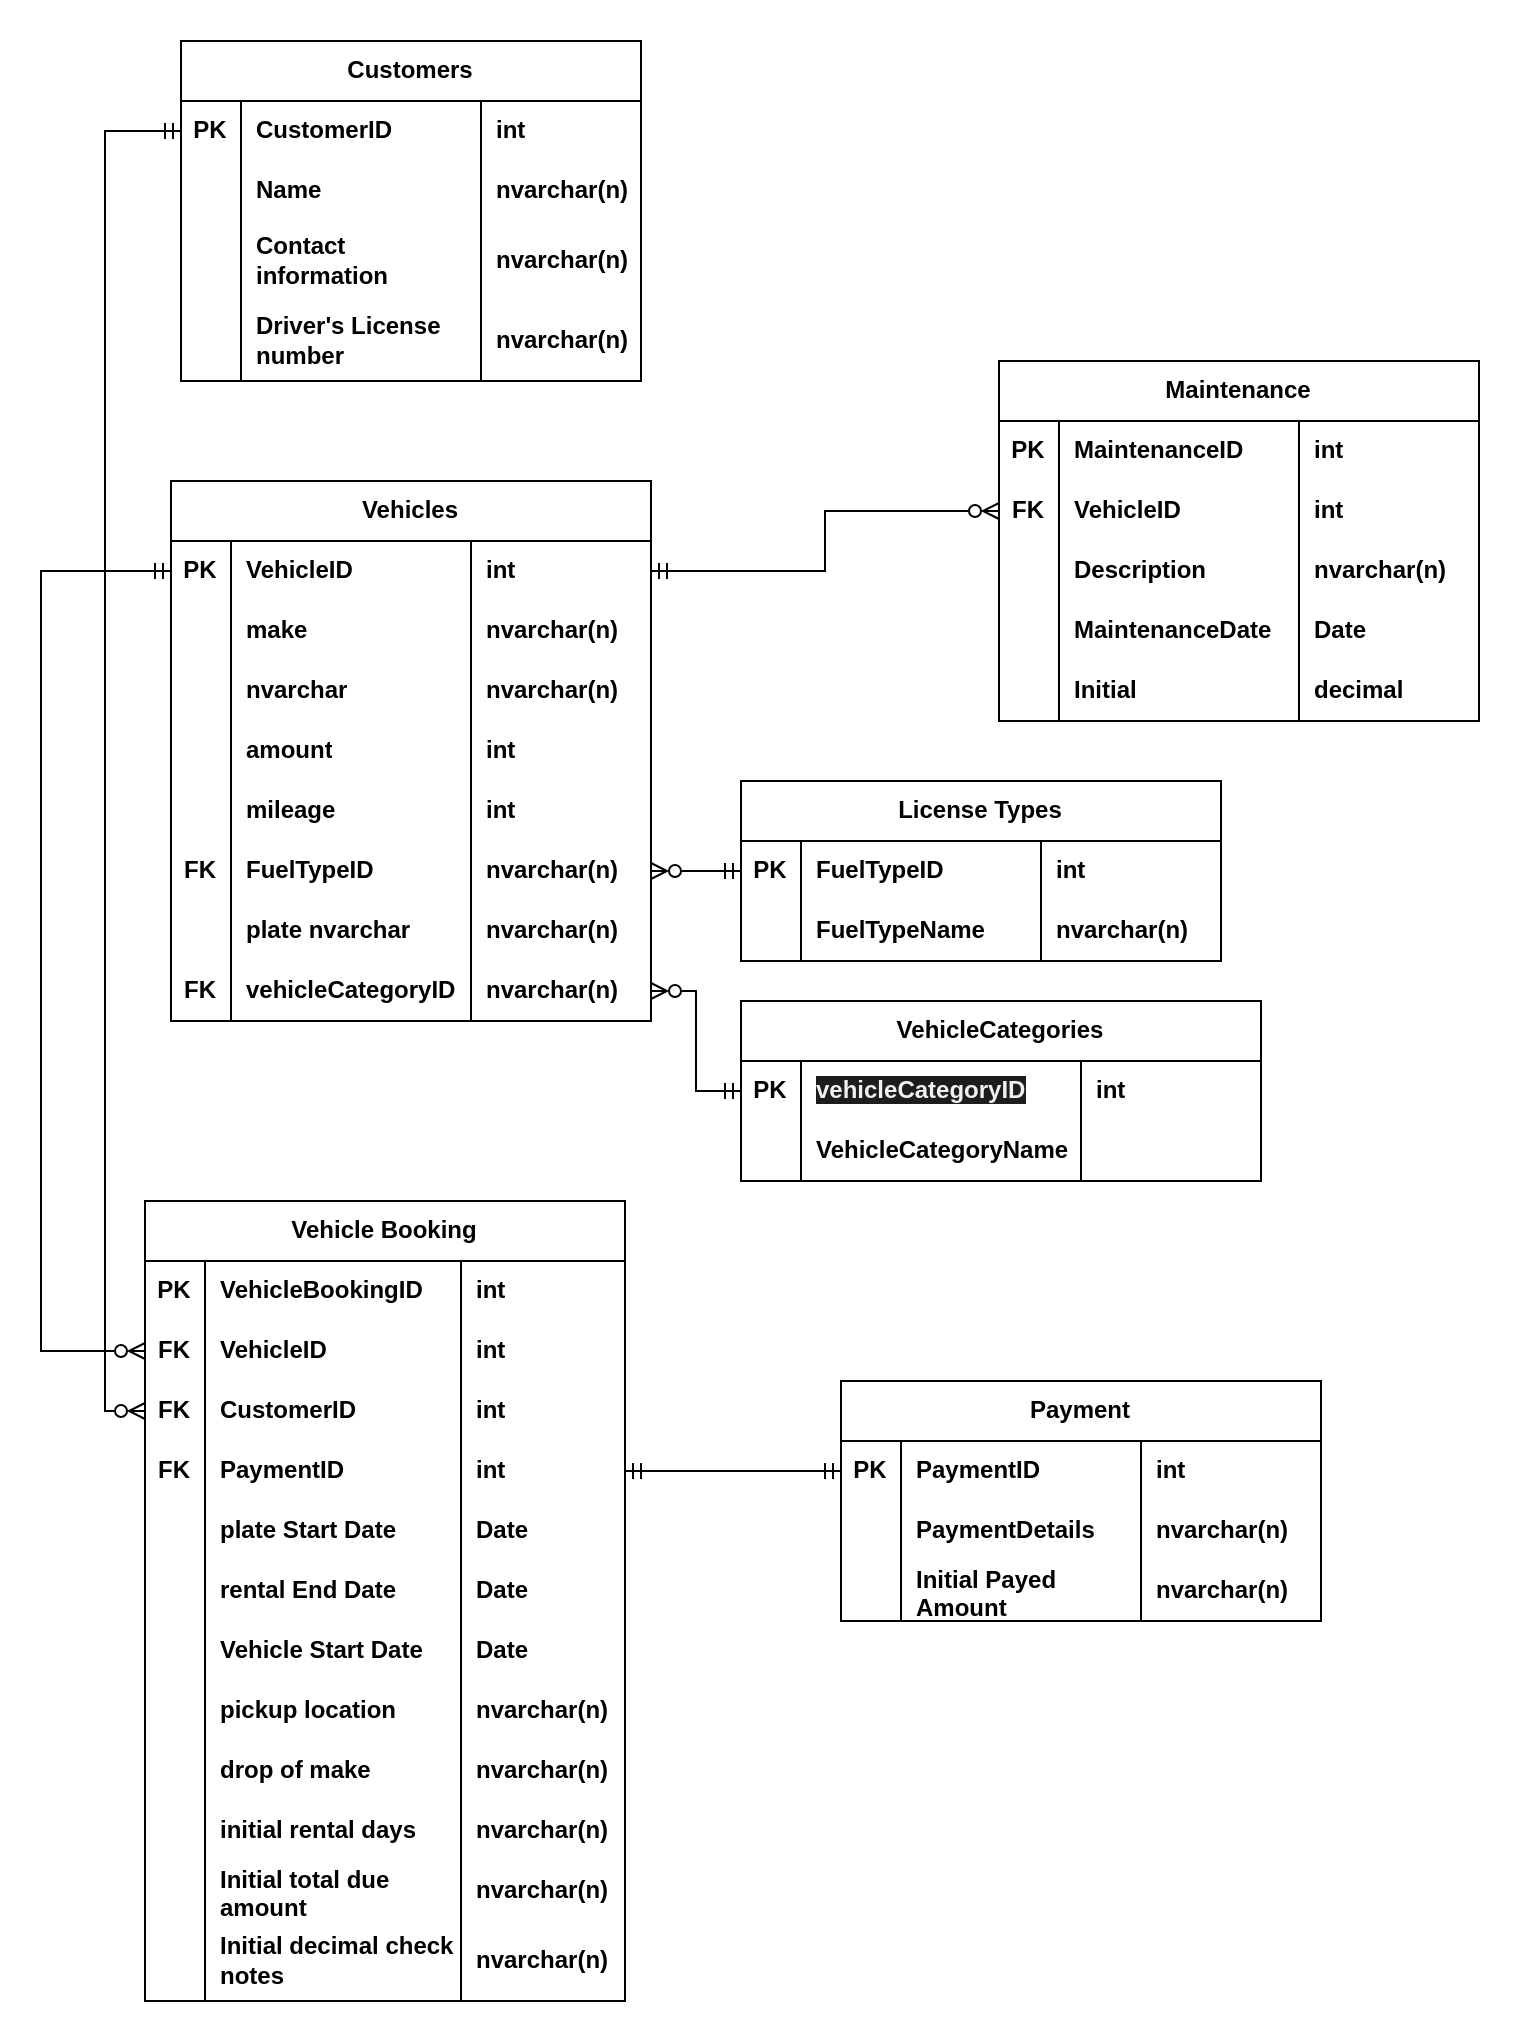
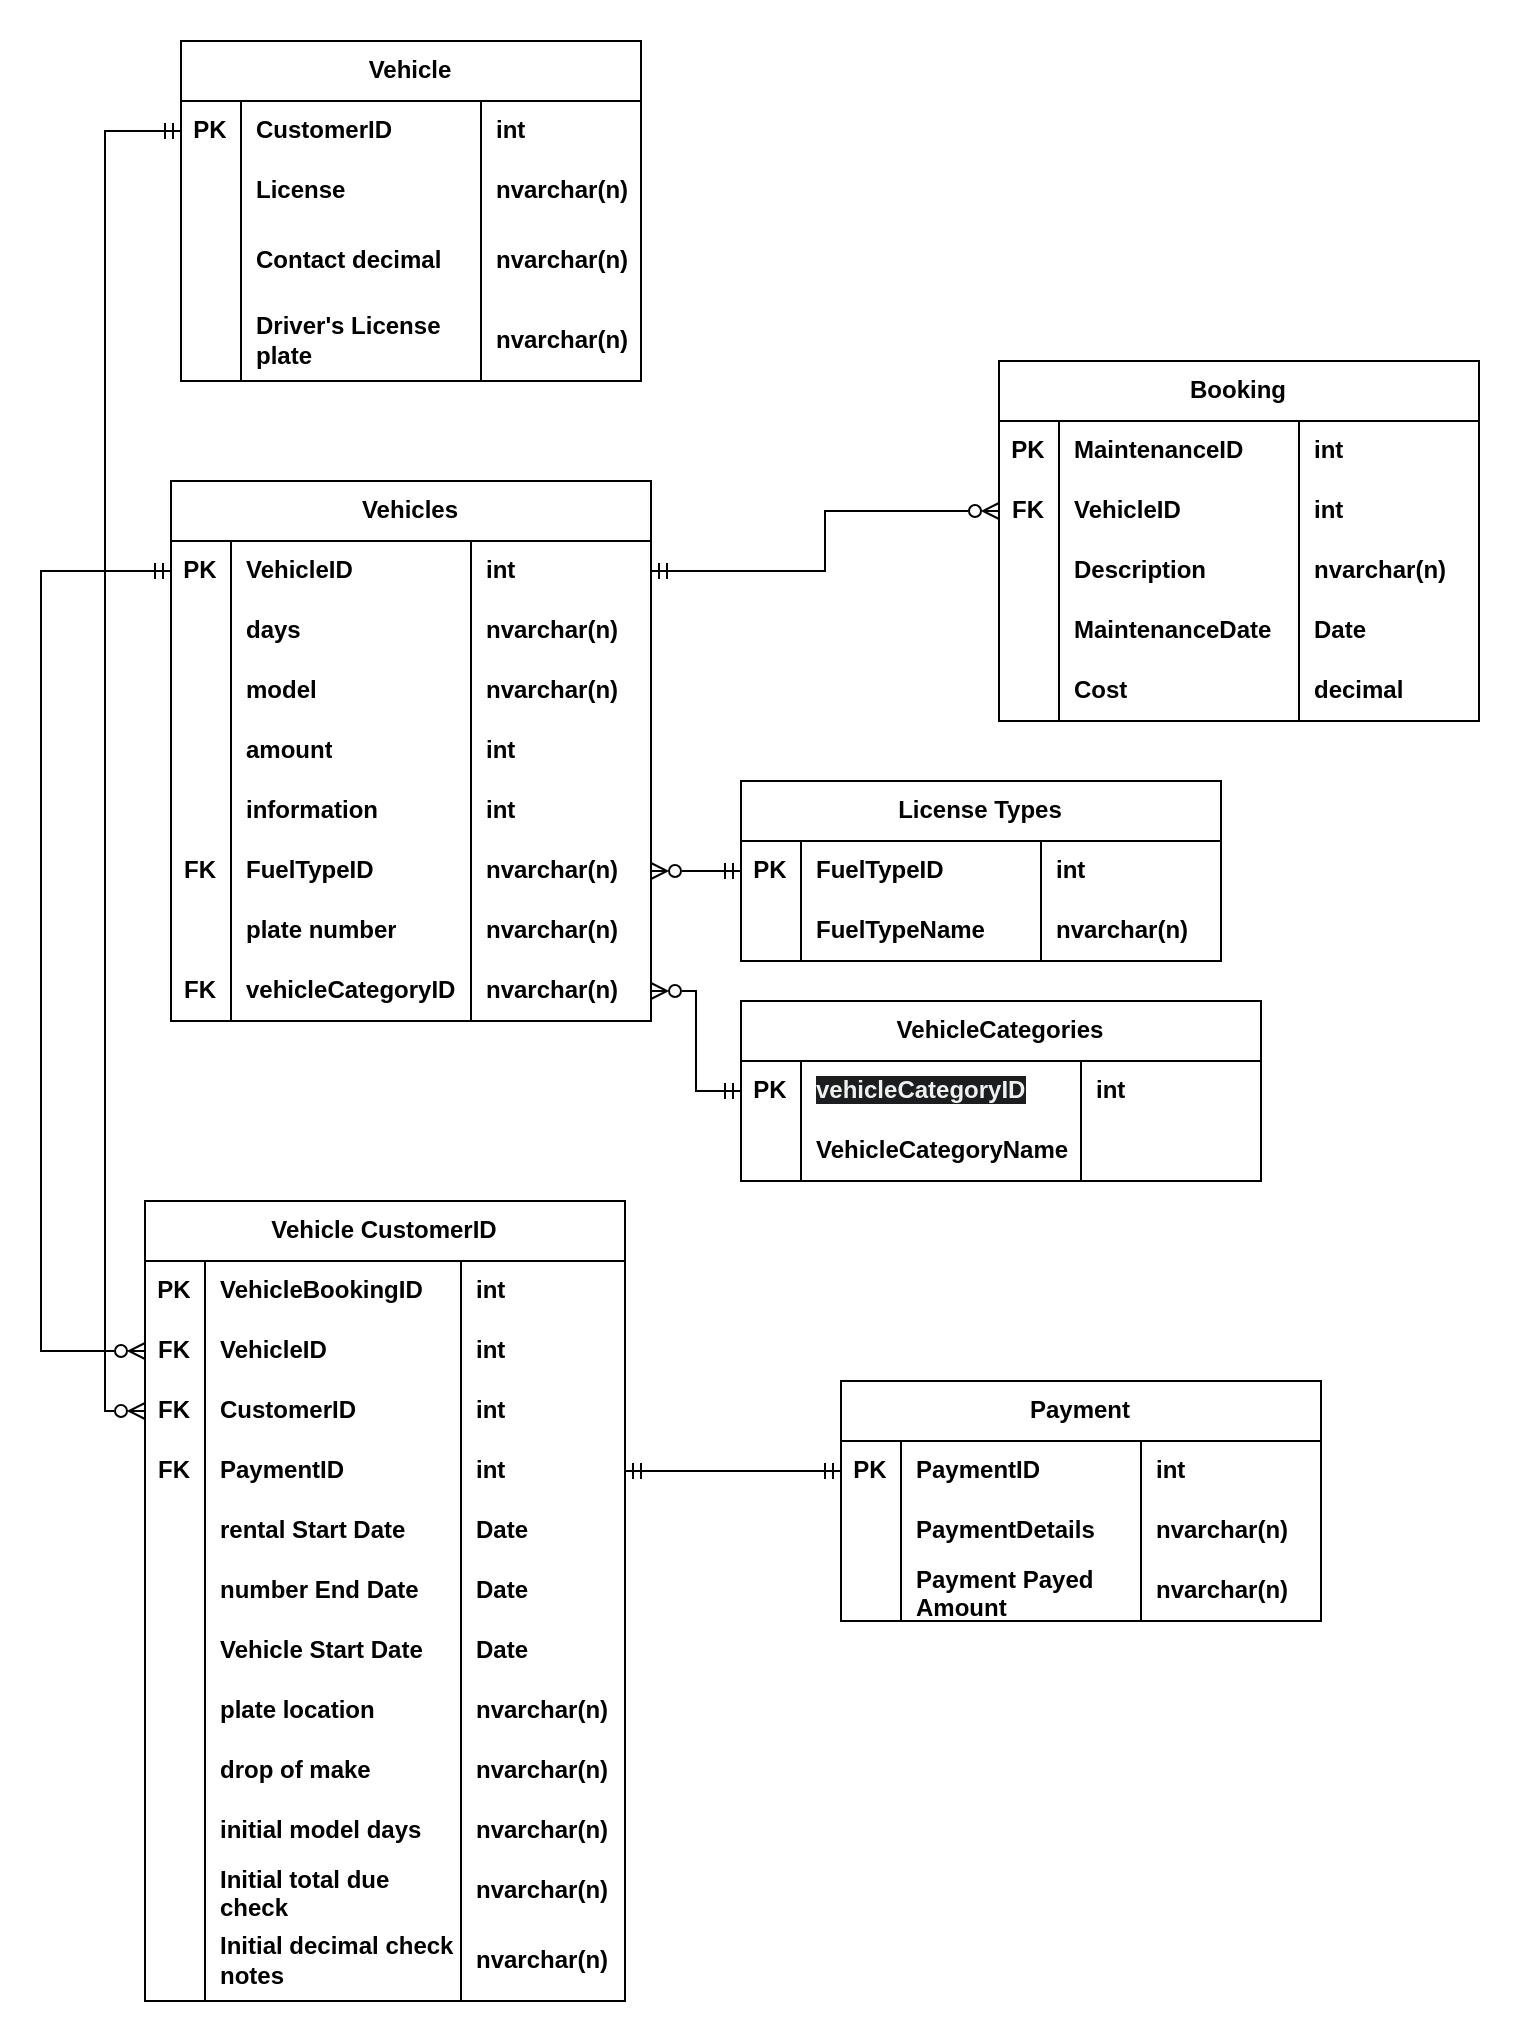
(411, 71) -> (411, 71)
(284, 191) -> (301, 191)
(369, 261) -> (348, 261)
(369, 341) -> (369, 341)
(1239, 391) -> (1239, 391)
(274, 631) -> (274, 631)
(301, 691) -> (277, 691)
(1113, 691) -> (1102, 691)
(288, 811) -> (315, 811)
(335, 931) -> (321, 931)
(385, 1231) -> (385, 1231)
(319, 1531) -> (326, 1531)
(312, 1591) -> (316, 1591)
(1029, 1591) -> (1029, 1591)
(309, 1711) -> (303, 1711)
(327, 1831) -> (320, 1831)
(341, 1891) -> (341, 1891)
